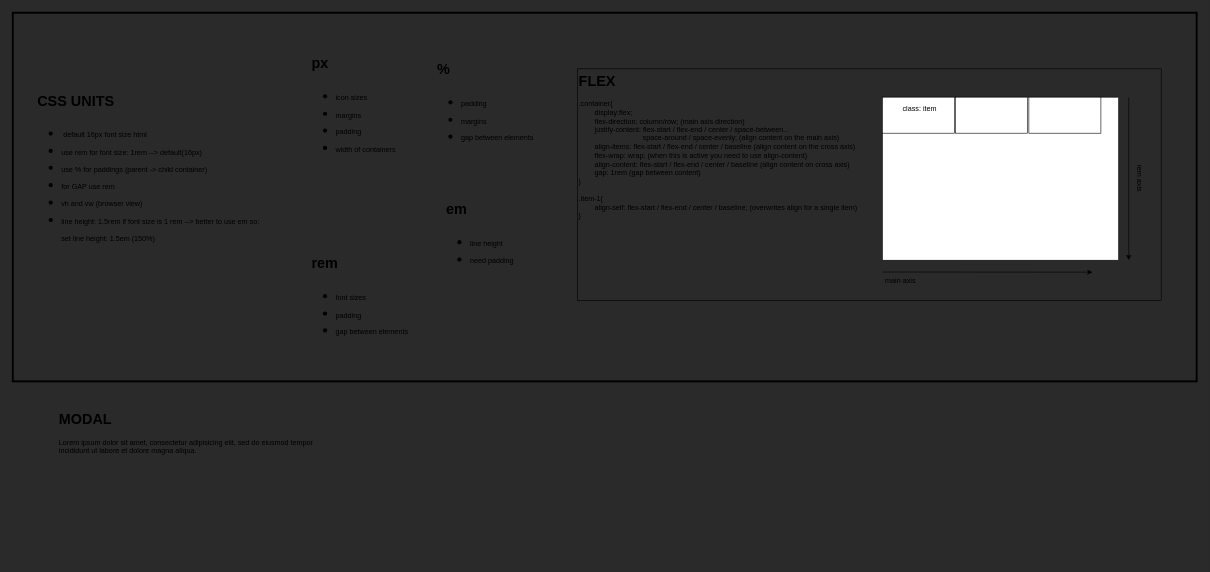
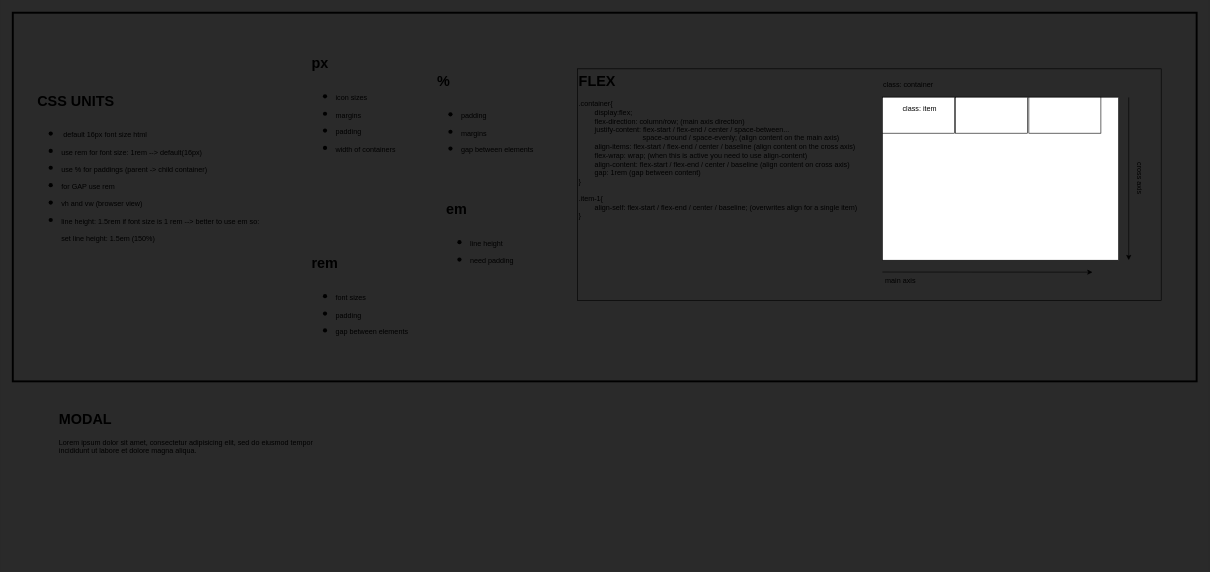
none -> (908, 85)
(1139, 98) -> (1139, 98)
(495, 109) -> (495, 121)
